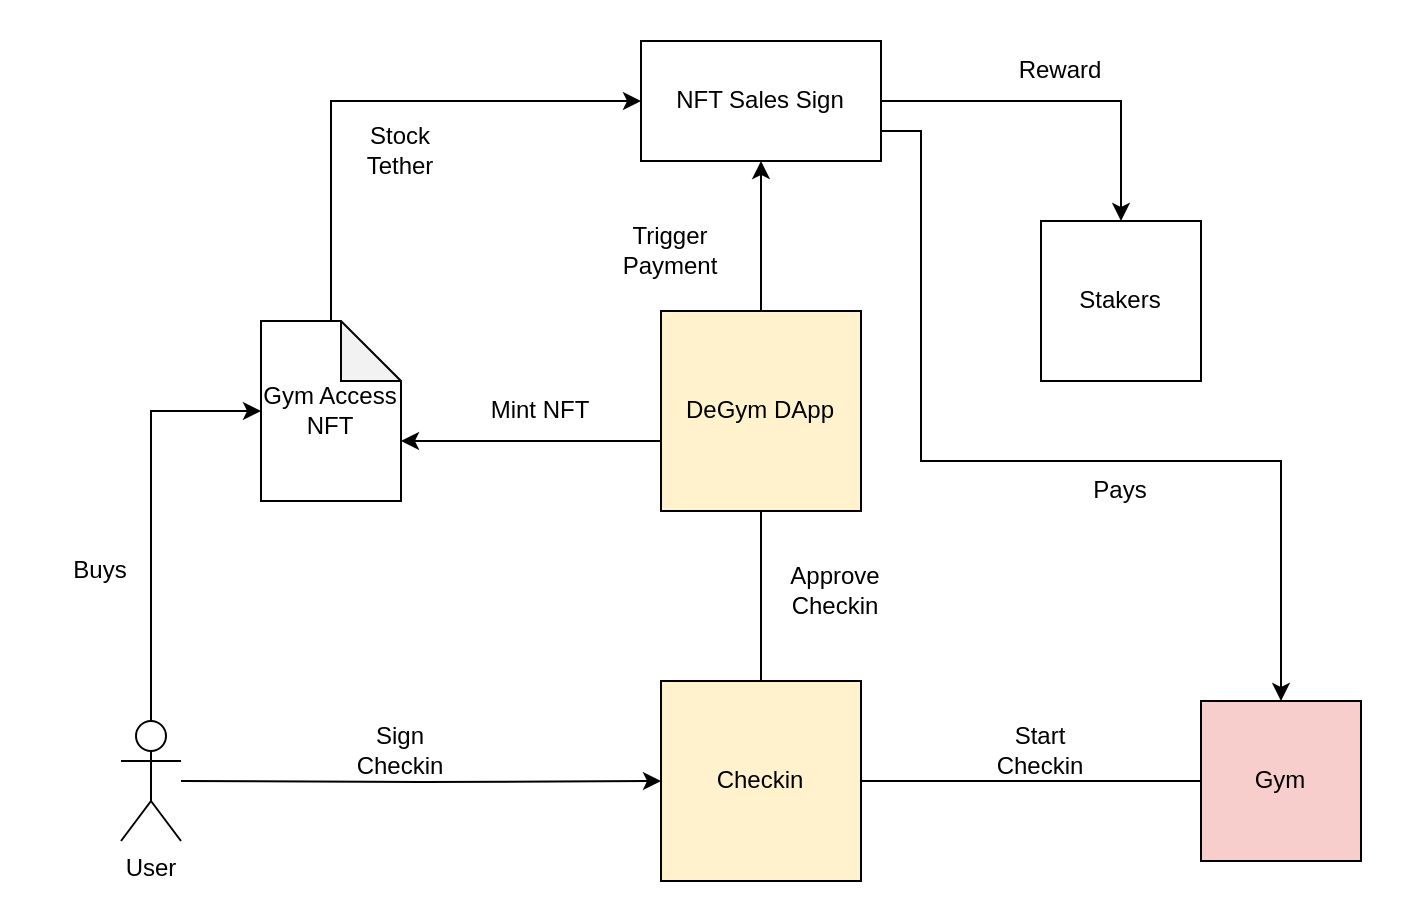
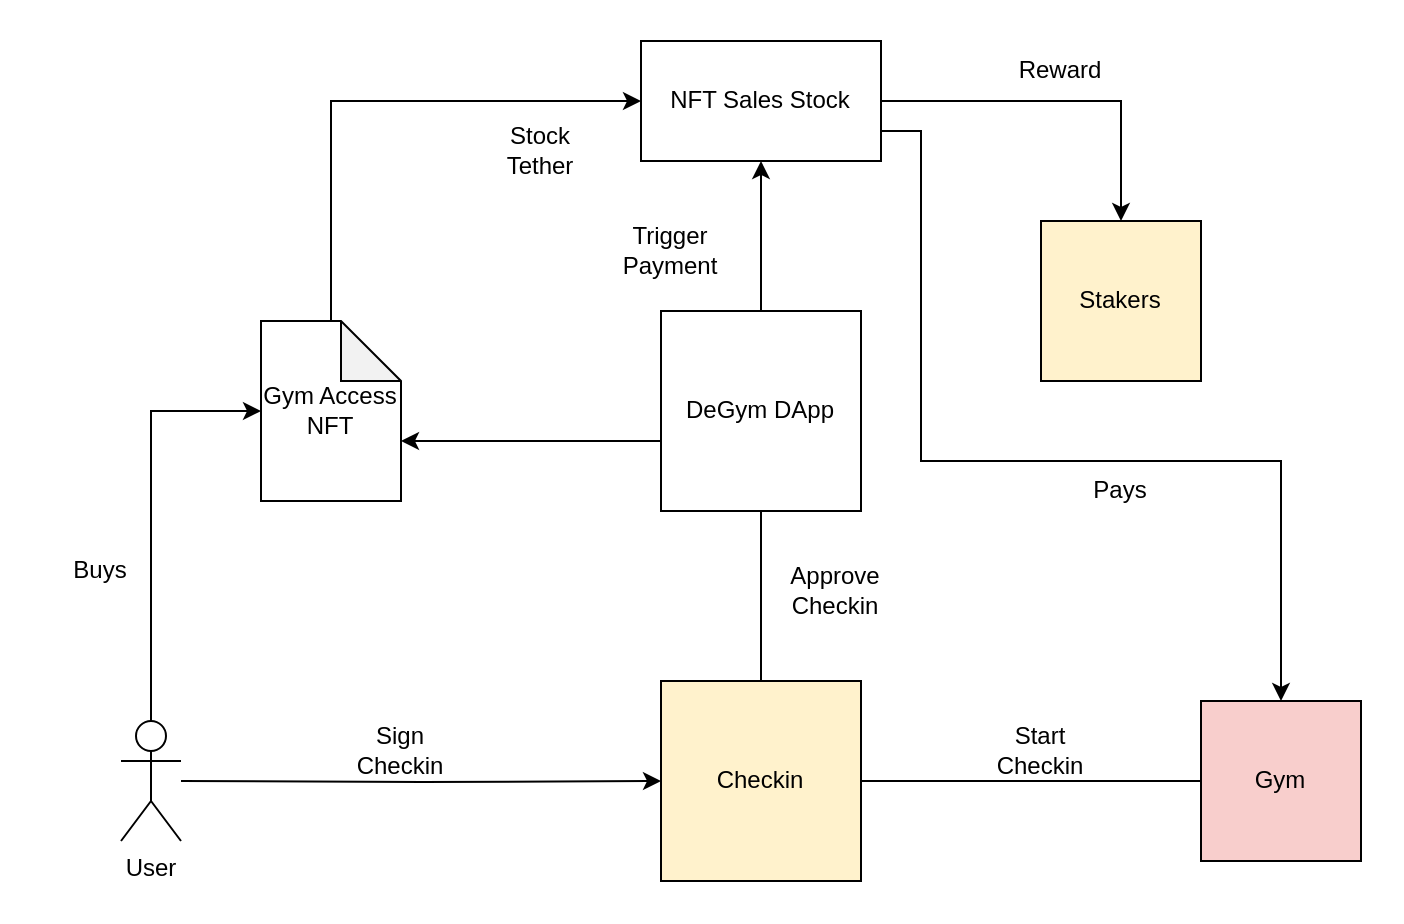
(761, 101) -> (761, 101)
(401, 151) -> (541, 151)
(1121, 301) -> (1121, 301)
(541, 411) -> none
(761, 411) -> (761, 411)
